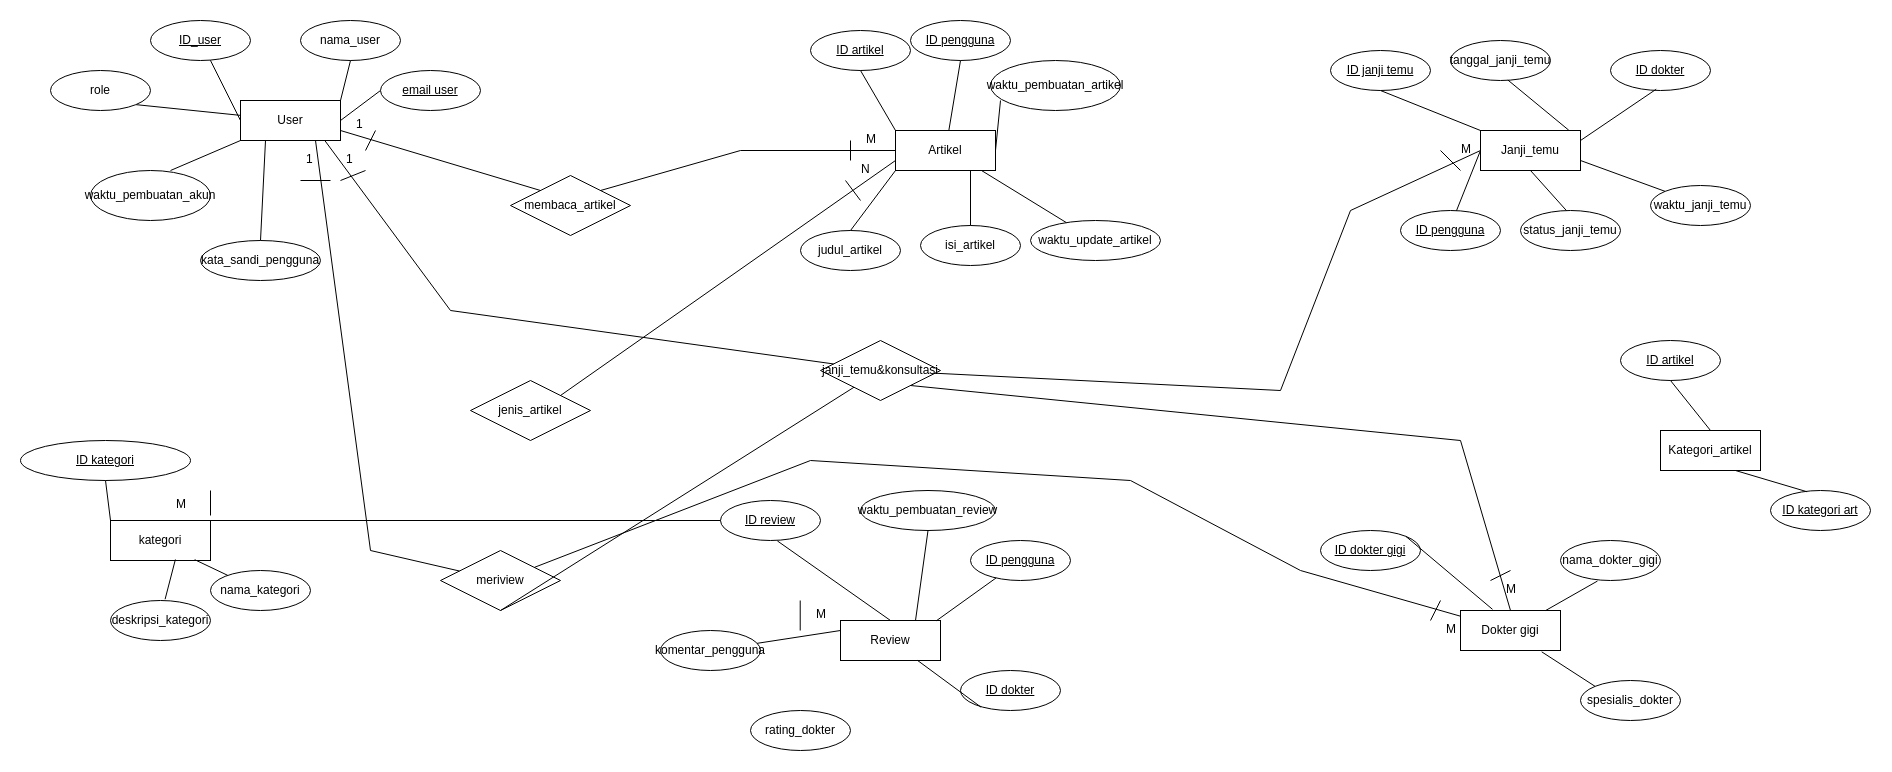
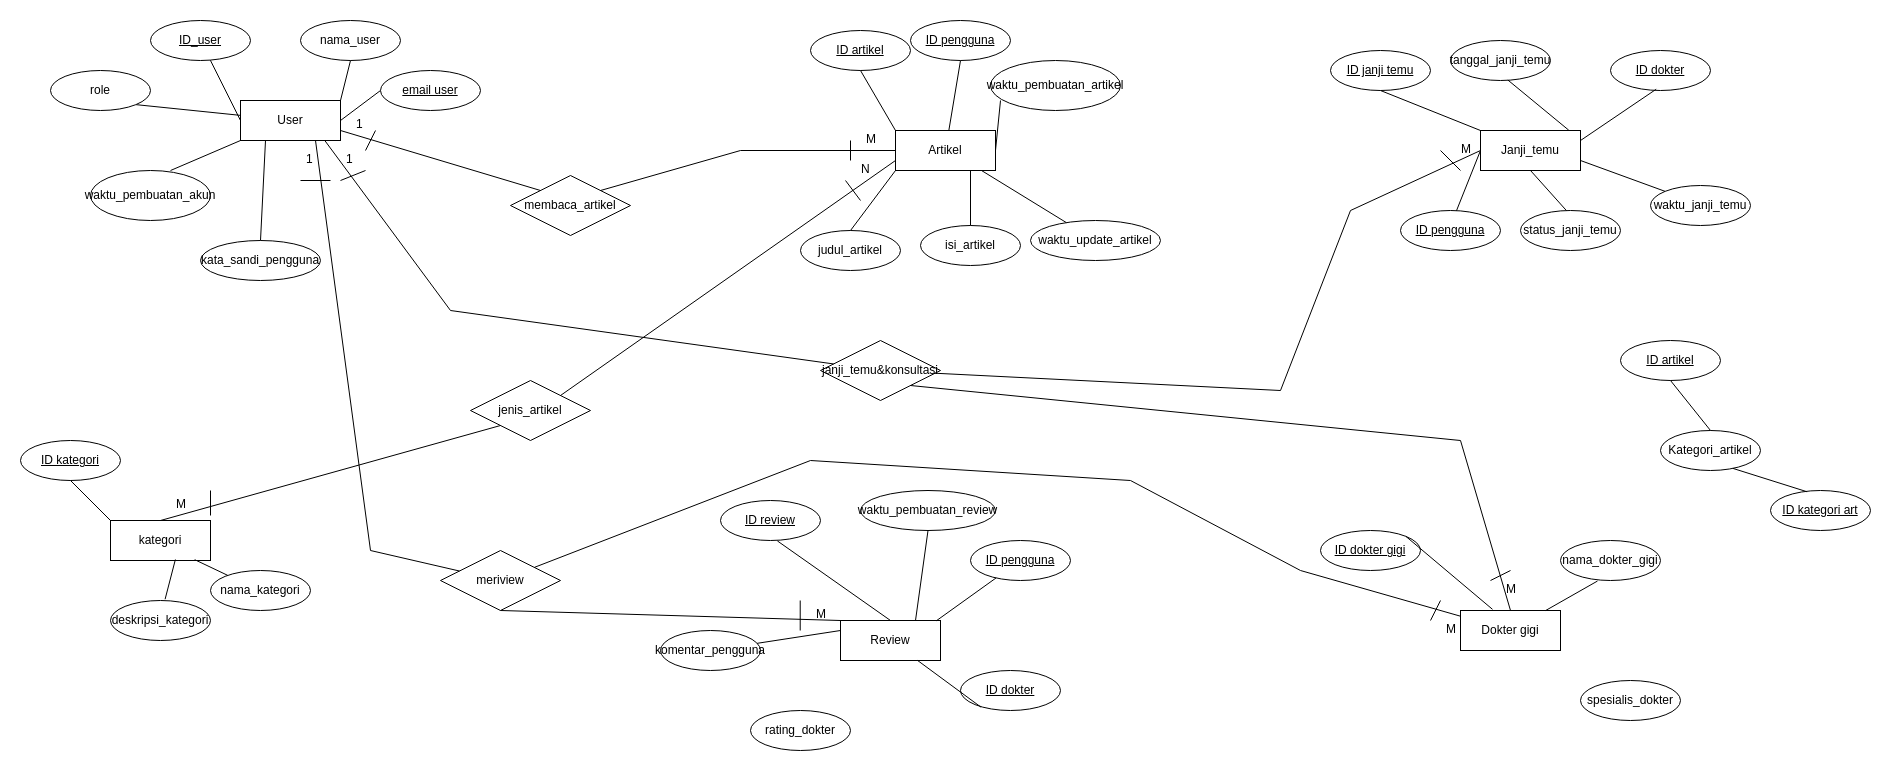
(1711, 451) -> (1711, 451)
(742, 458) -> (671, 616)
(106, 461) -> (71, 461)
(465, 521) -> (330, 473)
(1568, 669) -> none
